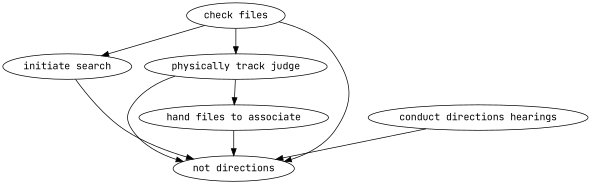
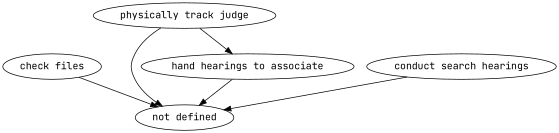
(236, 38) -> none
(67, 67) -> none
(234, 118) -> (248, 67)
(478, 118) -> (462, 67)
(234, 169) -> (185, 118)
